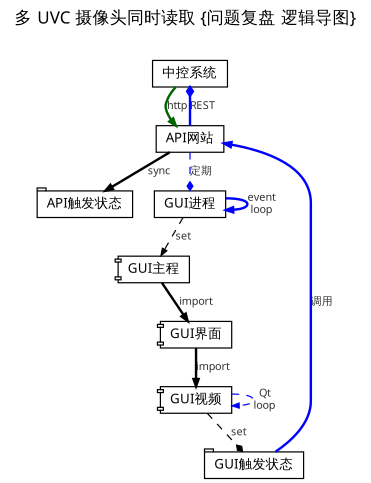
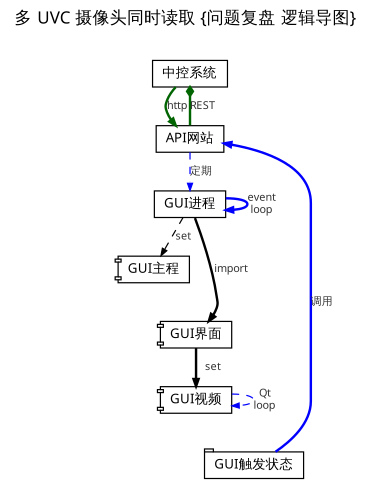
(190, 111) -> (190, 111)
(190, 167) -> (190, 167)
(85, 204) -> none
(173, 299) -> (210, 266)
(213, 367) -> (213, 367)
(222, 429) -> none
